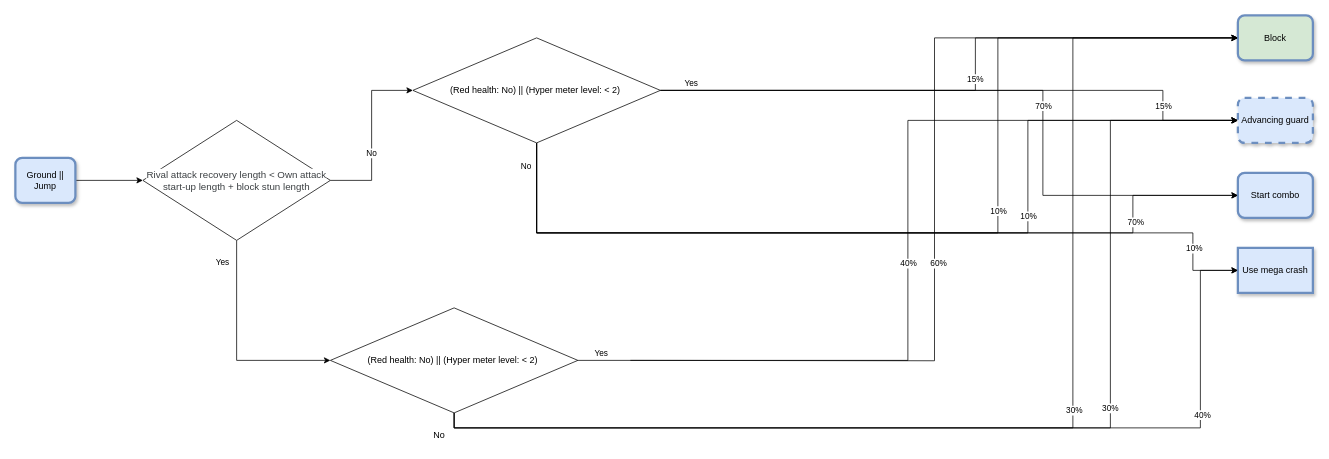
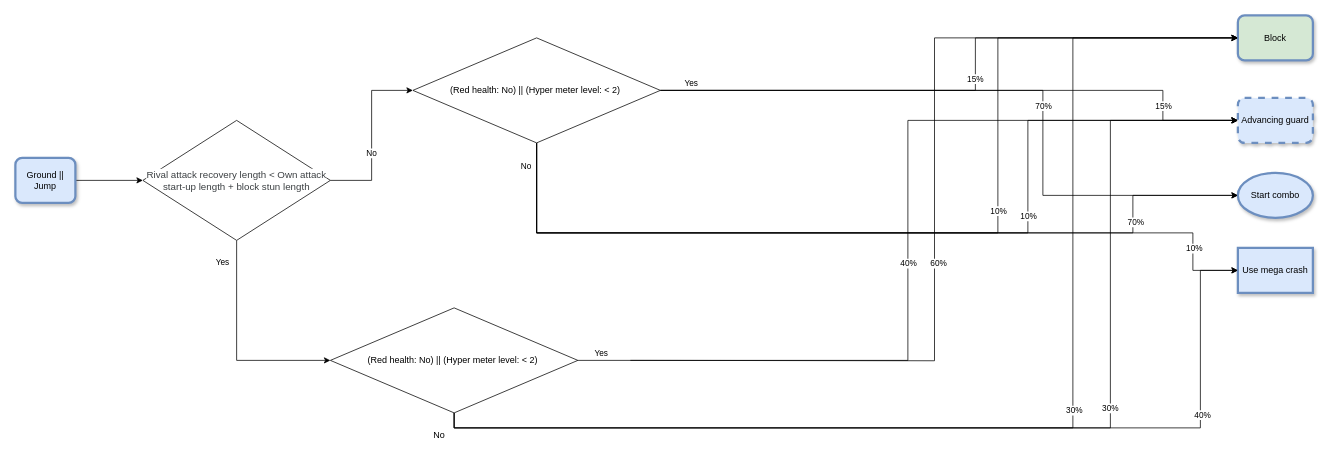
(1275, 195) -> (1275, 195)
